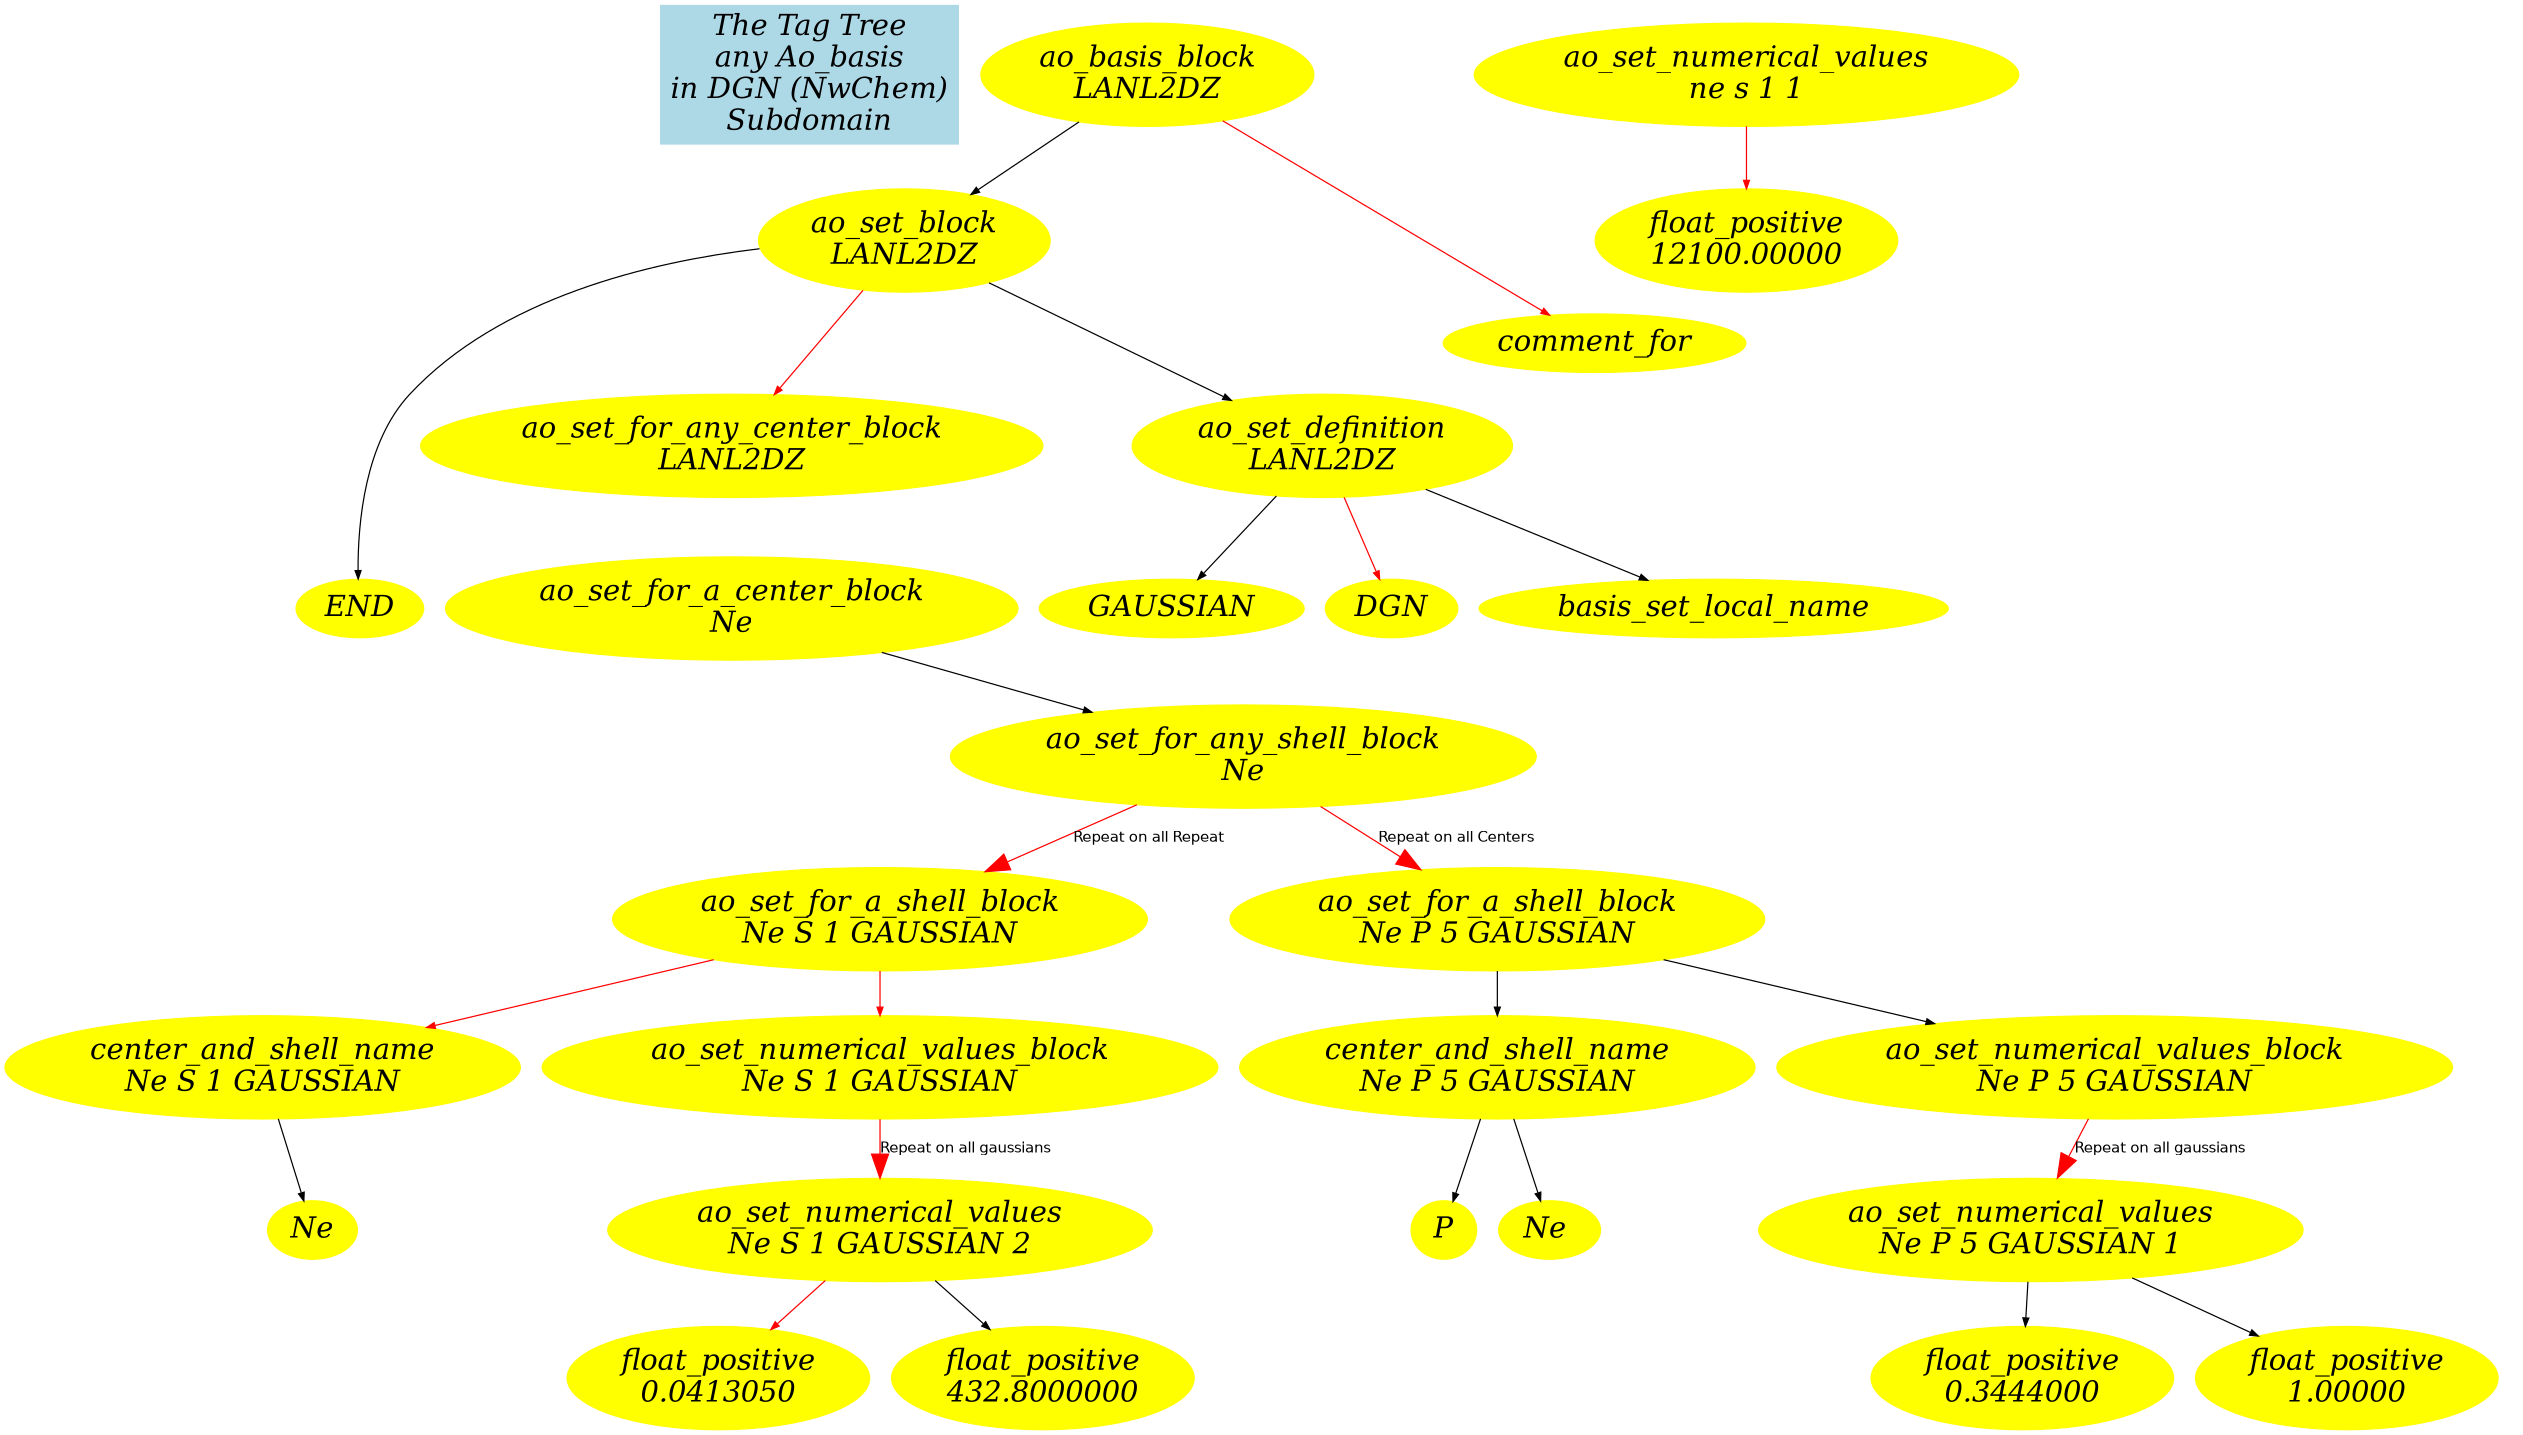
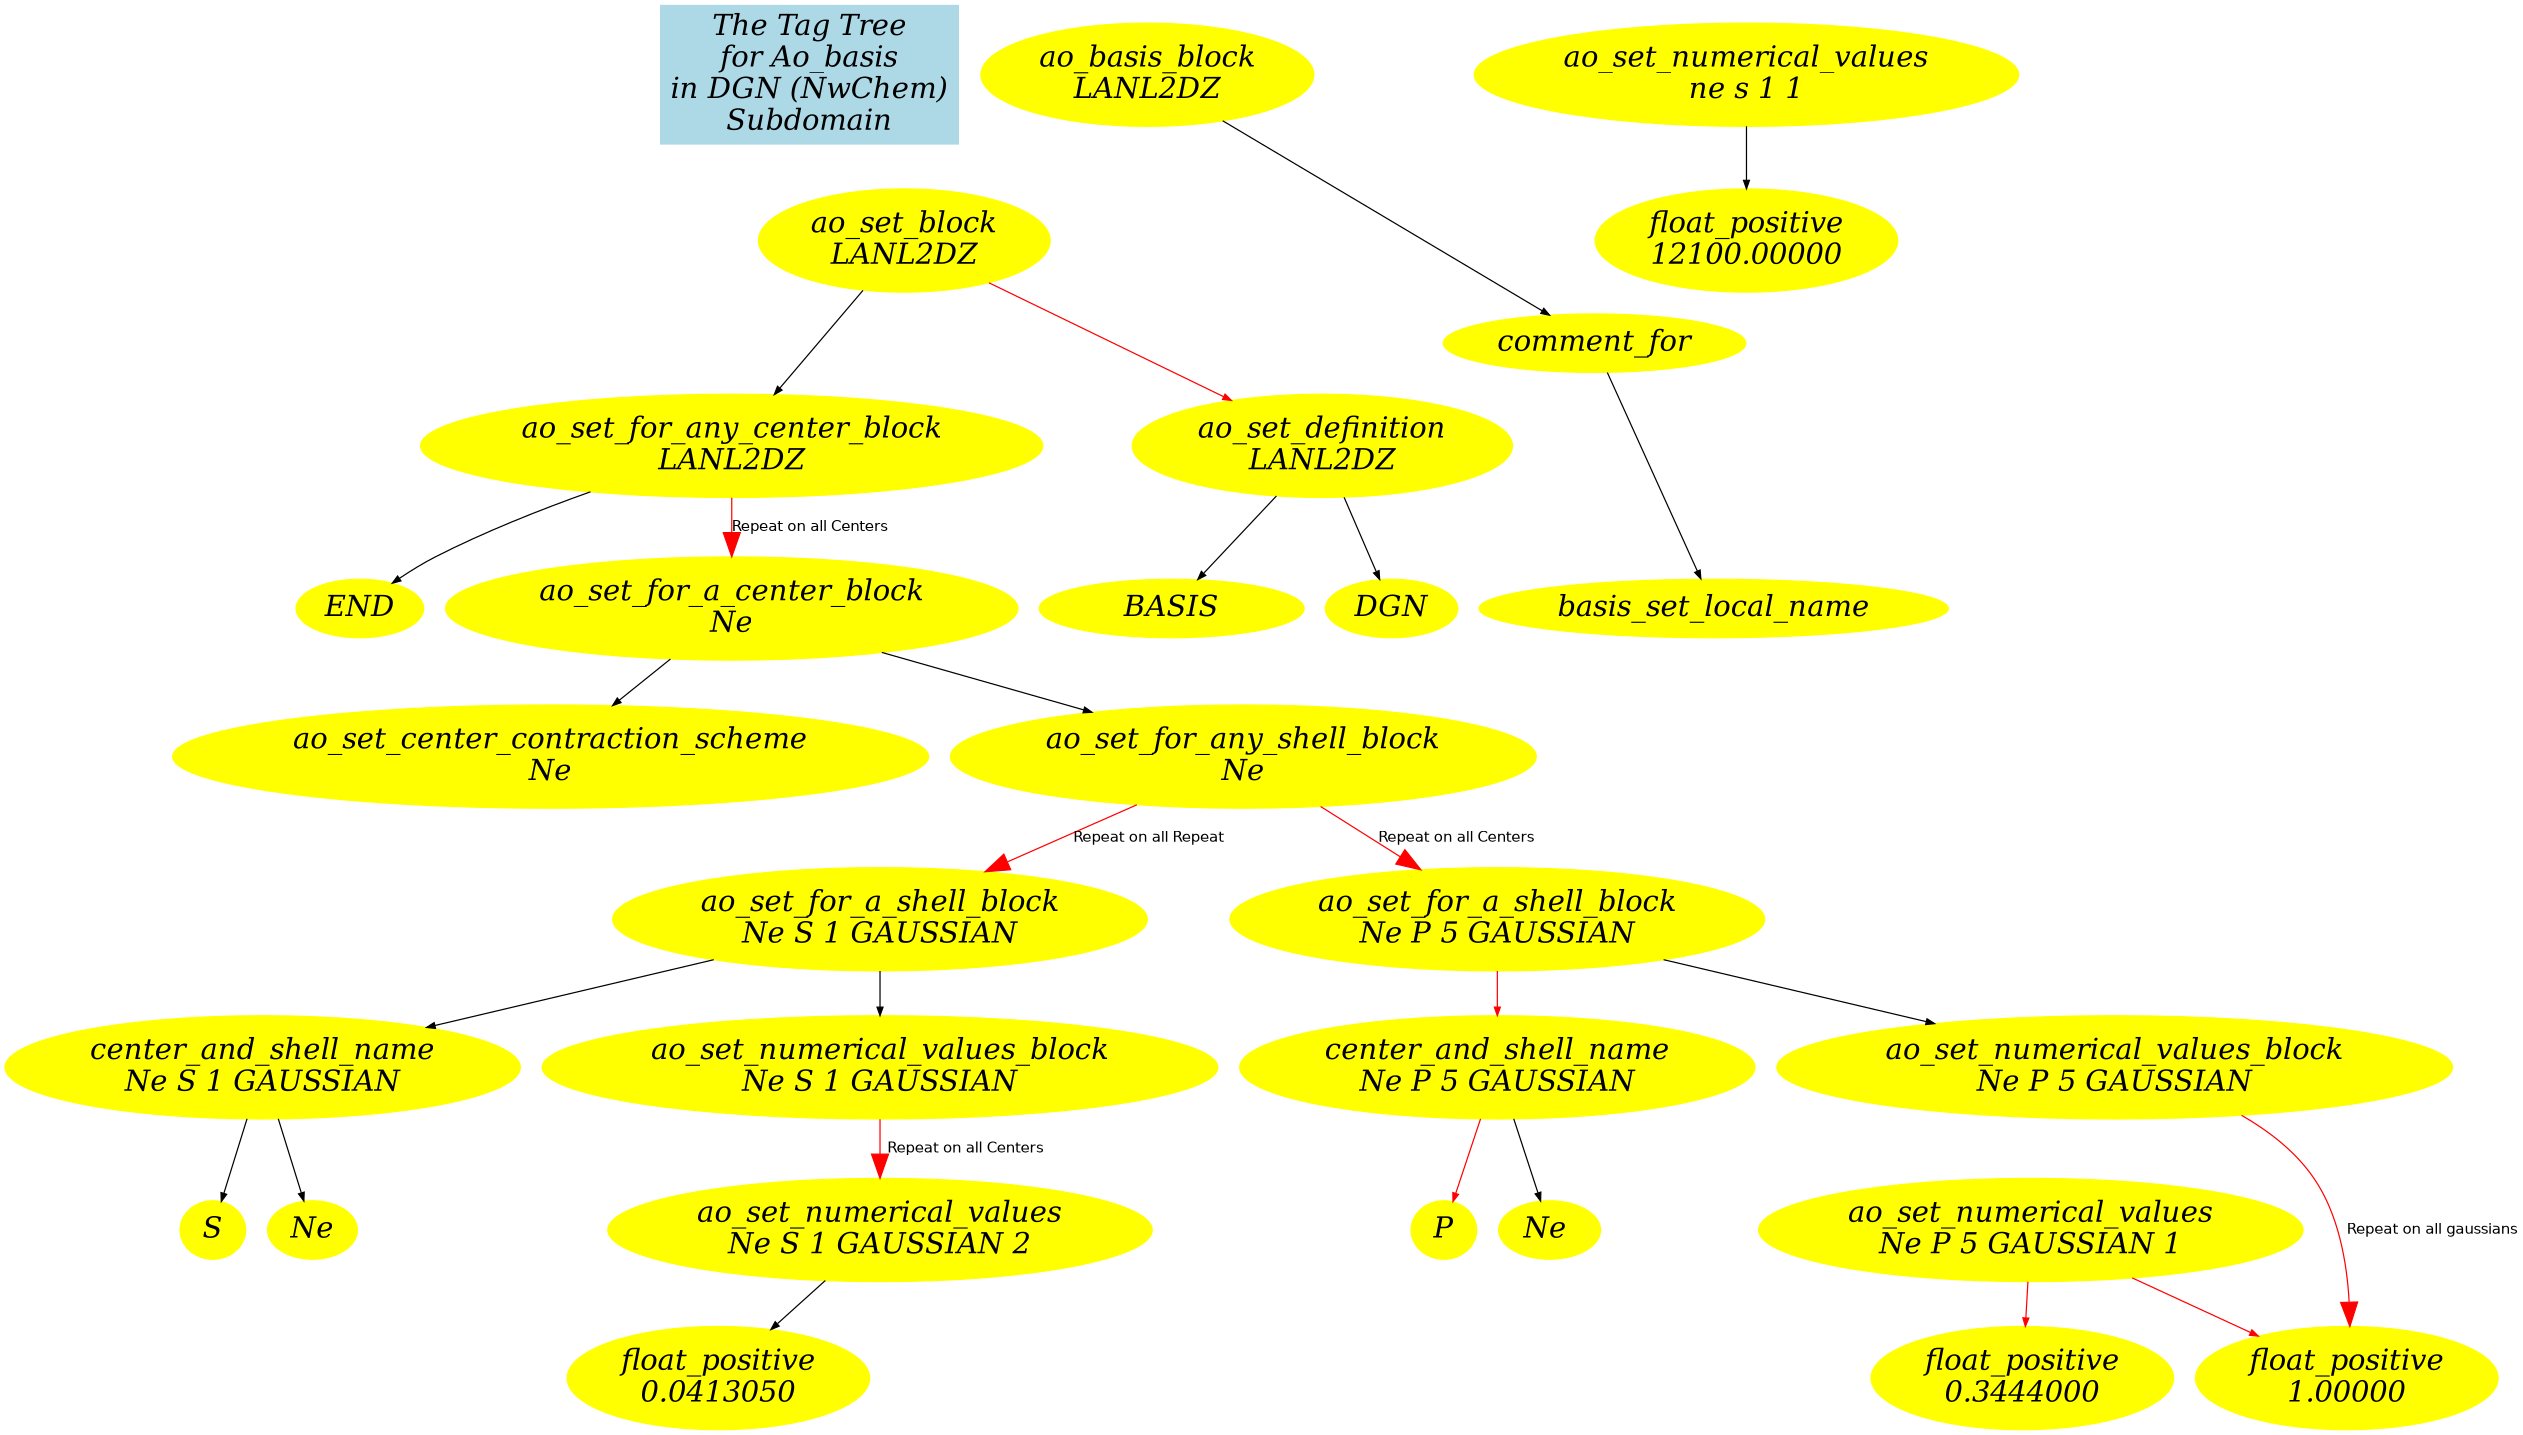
(810, 75) -> (810, 75)
(1746, 153) -> (1746, 153)
(1029, 156) -> none
(1382, 216) -> (1382, 216)
(487, 332) -> (493, 530)
(822, 339) -> (822, 339)
(1106, 340) -> (1106, 340)
none -> (732, 515)
(1533, 533) -> (1652, 472)
(1360, 534) -> (1360, 534)
(1172, 609) -> (1172, 609)
none -> (551, 757)
(880, 989) -> (880, 989)
(1497, 989) -> (1497, 989)
(574, 993) -> (574, 993)
(2079, 1138) -> (2323, 1193)
(966, 1149) -> (966, 1149)
(1468, 1156) -> (1468, 1156)
none -> (213, 1230)
(2027, 1300) -> (2027, 1300)
(801, 1302) -> (801, 1302)
(2191, 1305) -> (2191, 1305)
(1043, 1378) -> none
